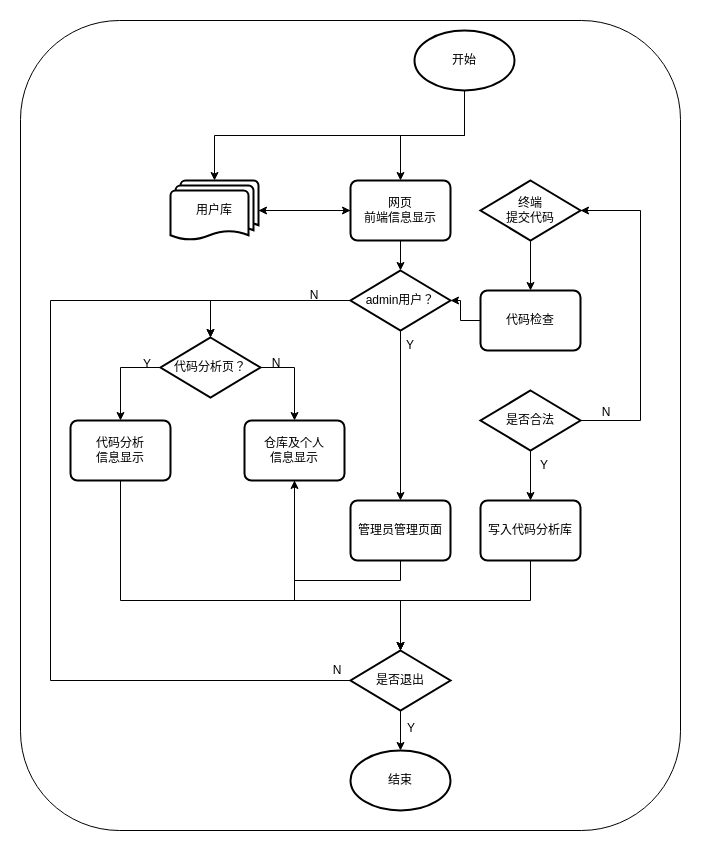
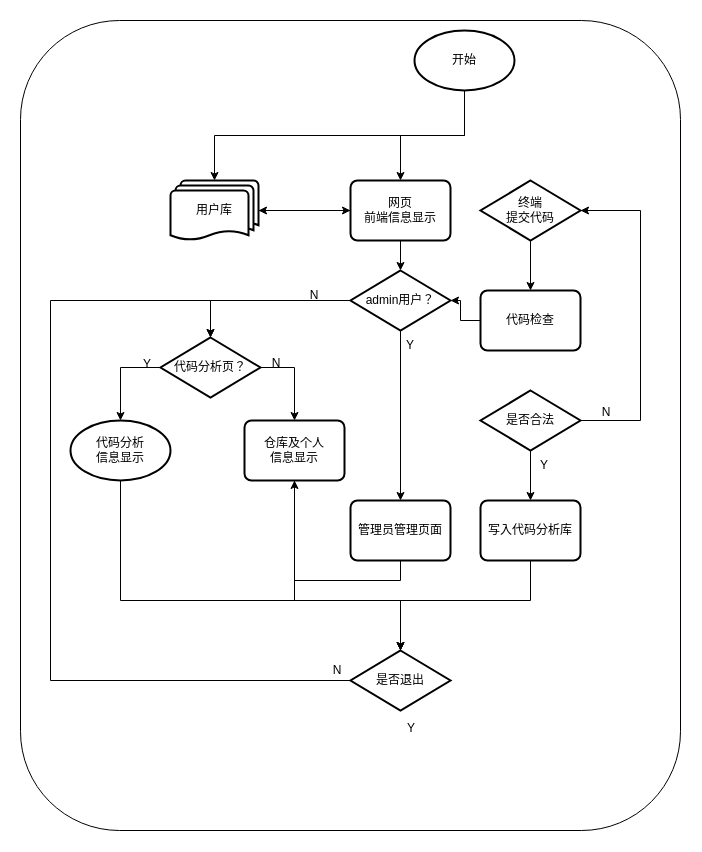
(121, 451) -> (121, 451)
(401, 727) -> none
(401, 781) -> none
